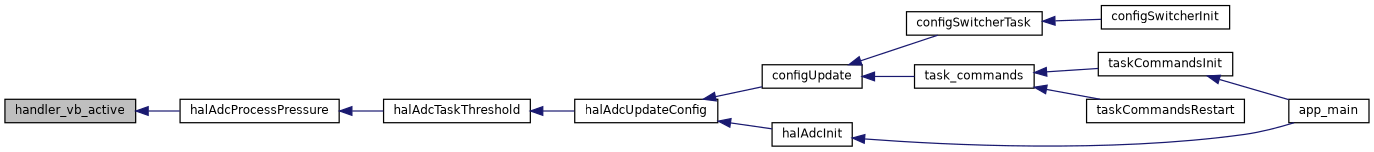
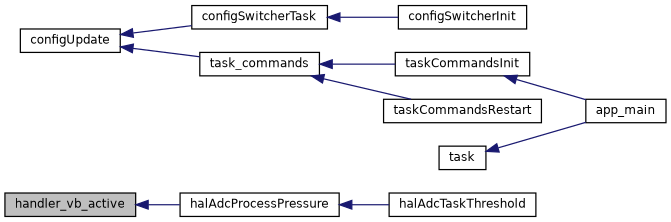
(646, 111) -> none
(812, 134) -> (462, 158)
